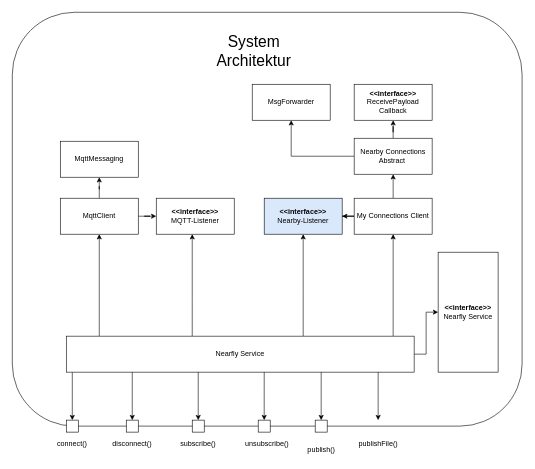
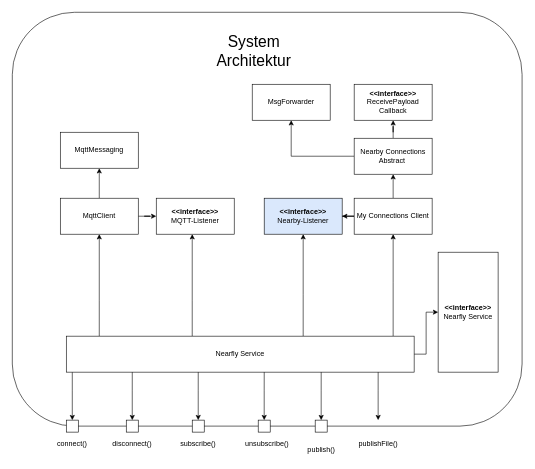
(99, 159) -> (99, 150)
